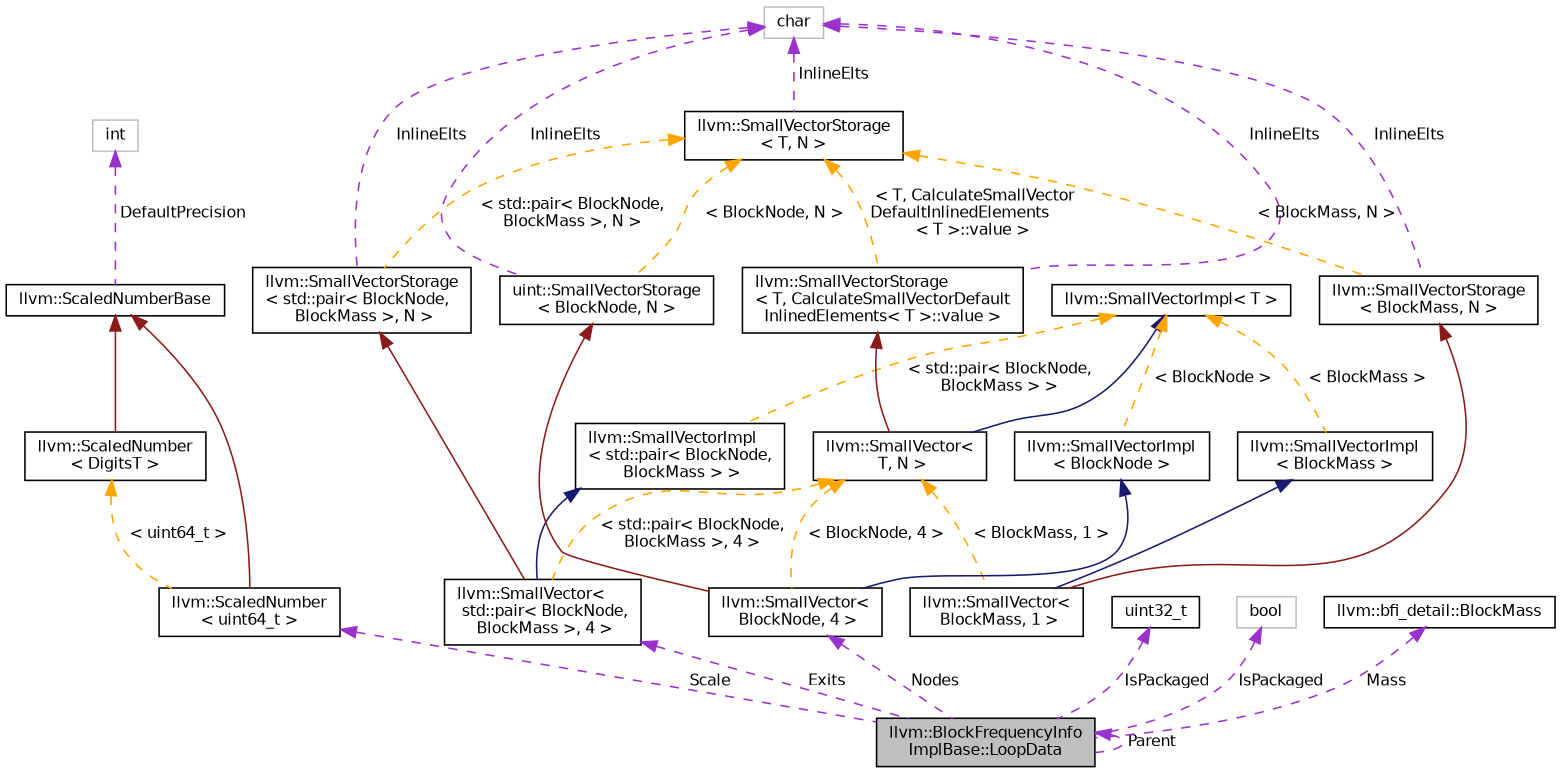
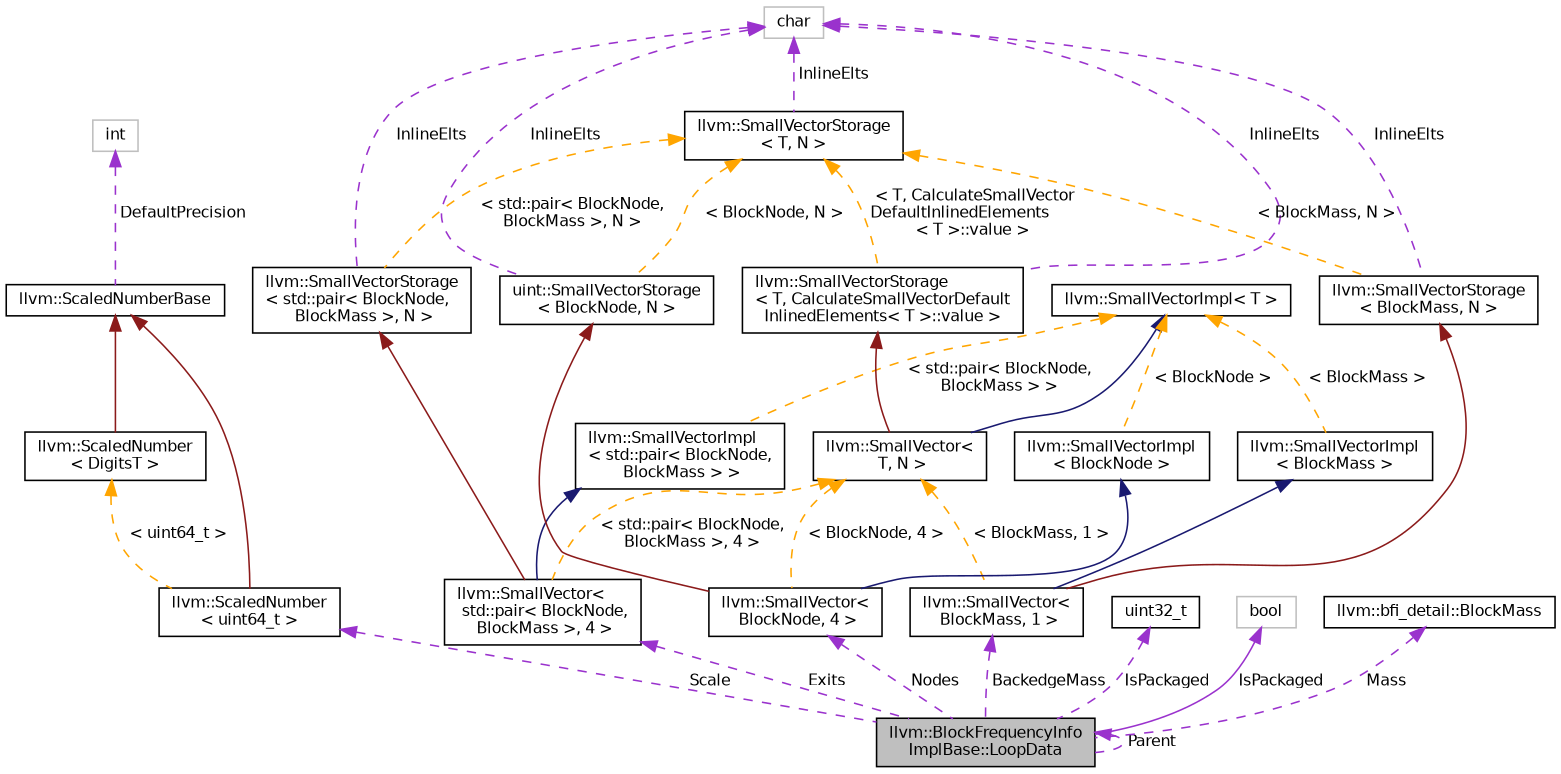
none -> (986, 685)
(1187, 707) -> (1187, 707)
